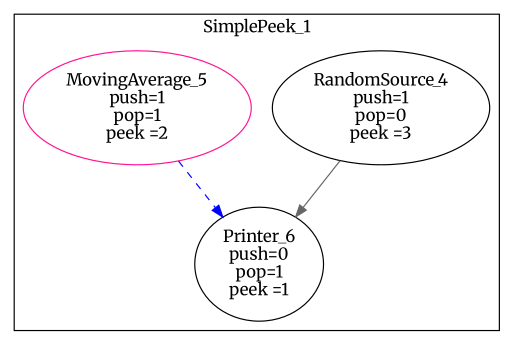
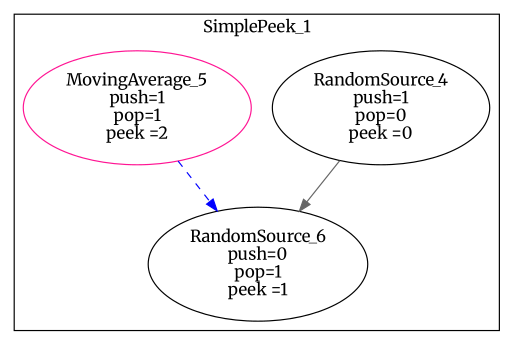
(381, 108) -> (381, 108)
(259, 264) -> (258, 264)
